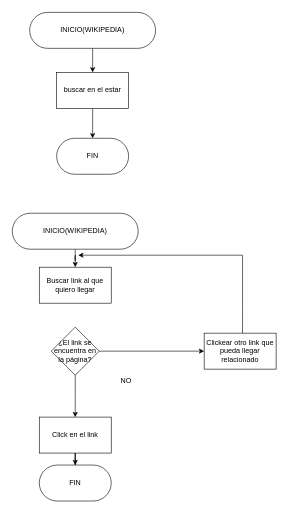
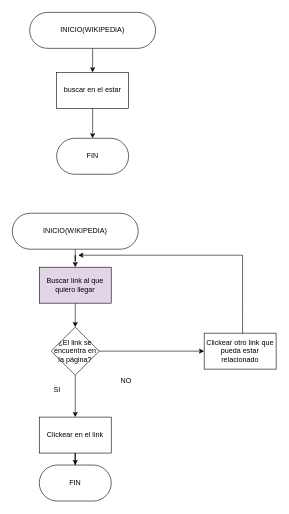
(75, 285) -> (75, 285)
none -> (75, 321)
(240, 351) -> (240, 351)
none -> (57, 390)
(75, 435) -> (75, 435)
